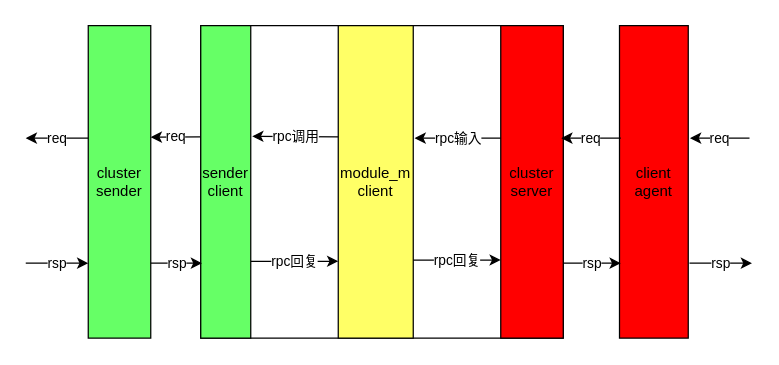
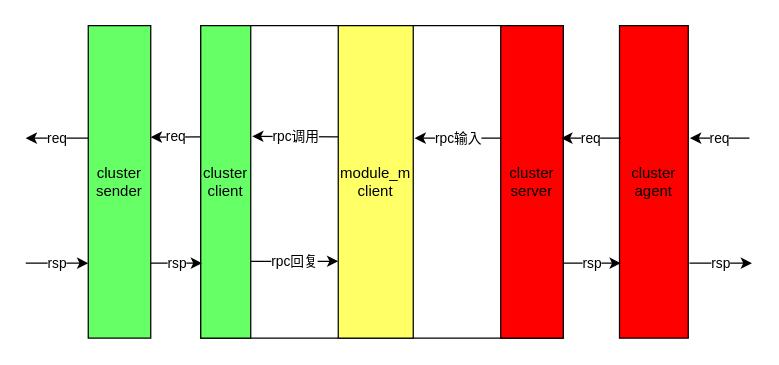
(226, 182) -> (226, 182)
(654, 182) -> (654, 182)
(452, 260) -> none
